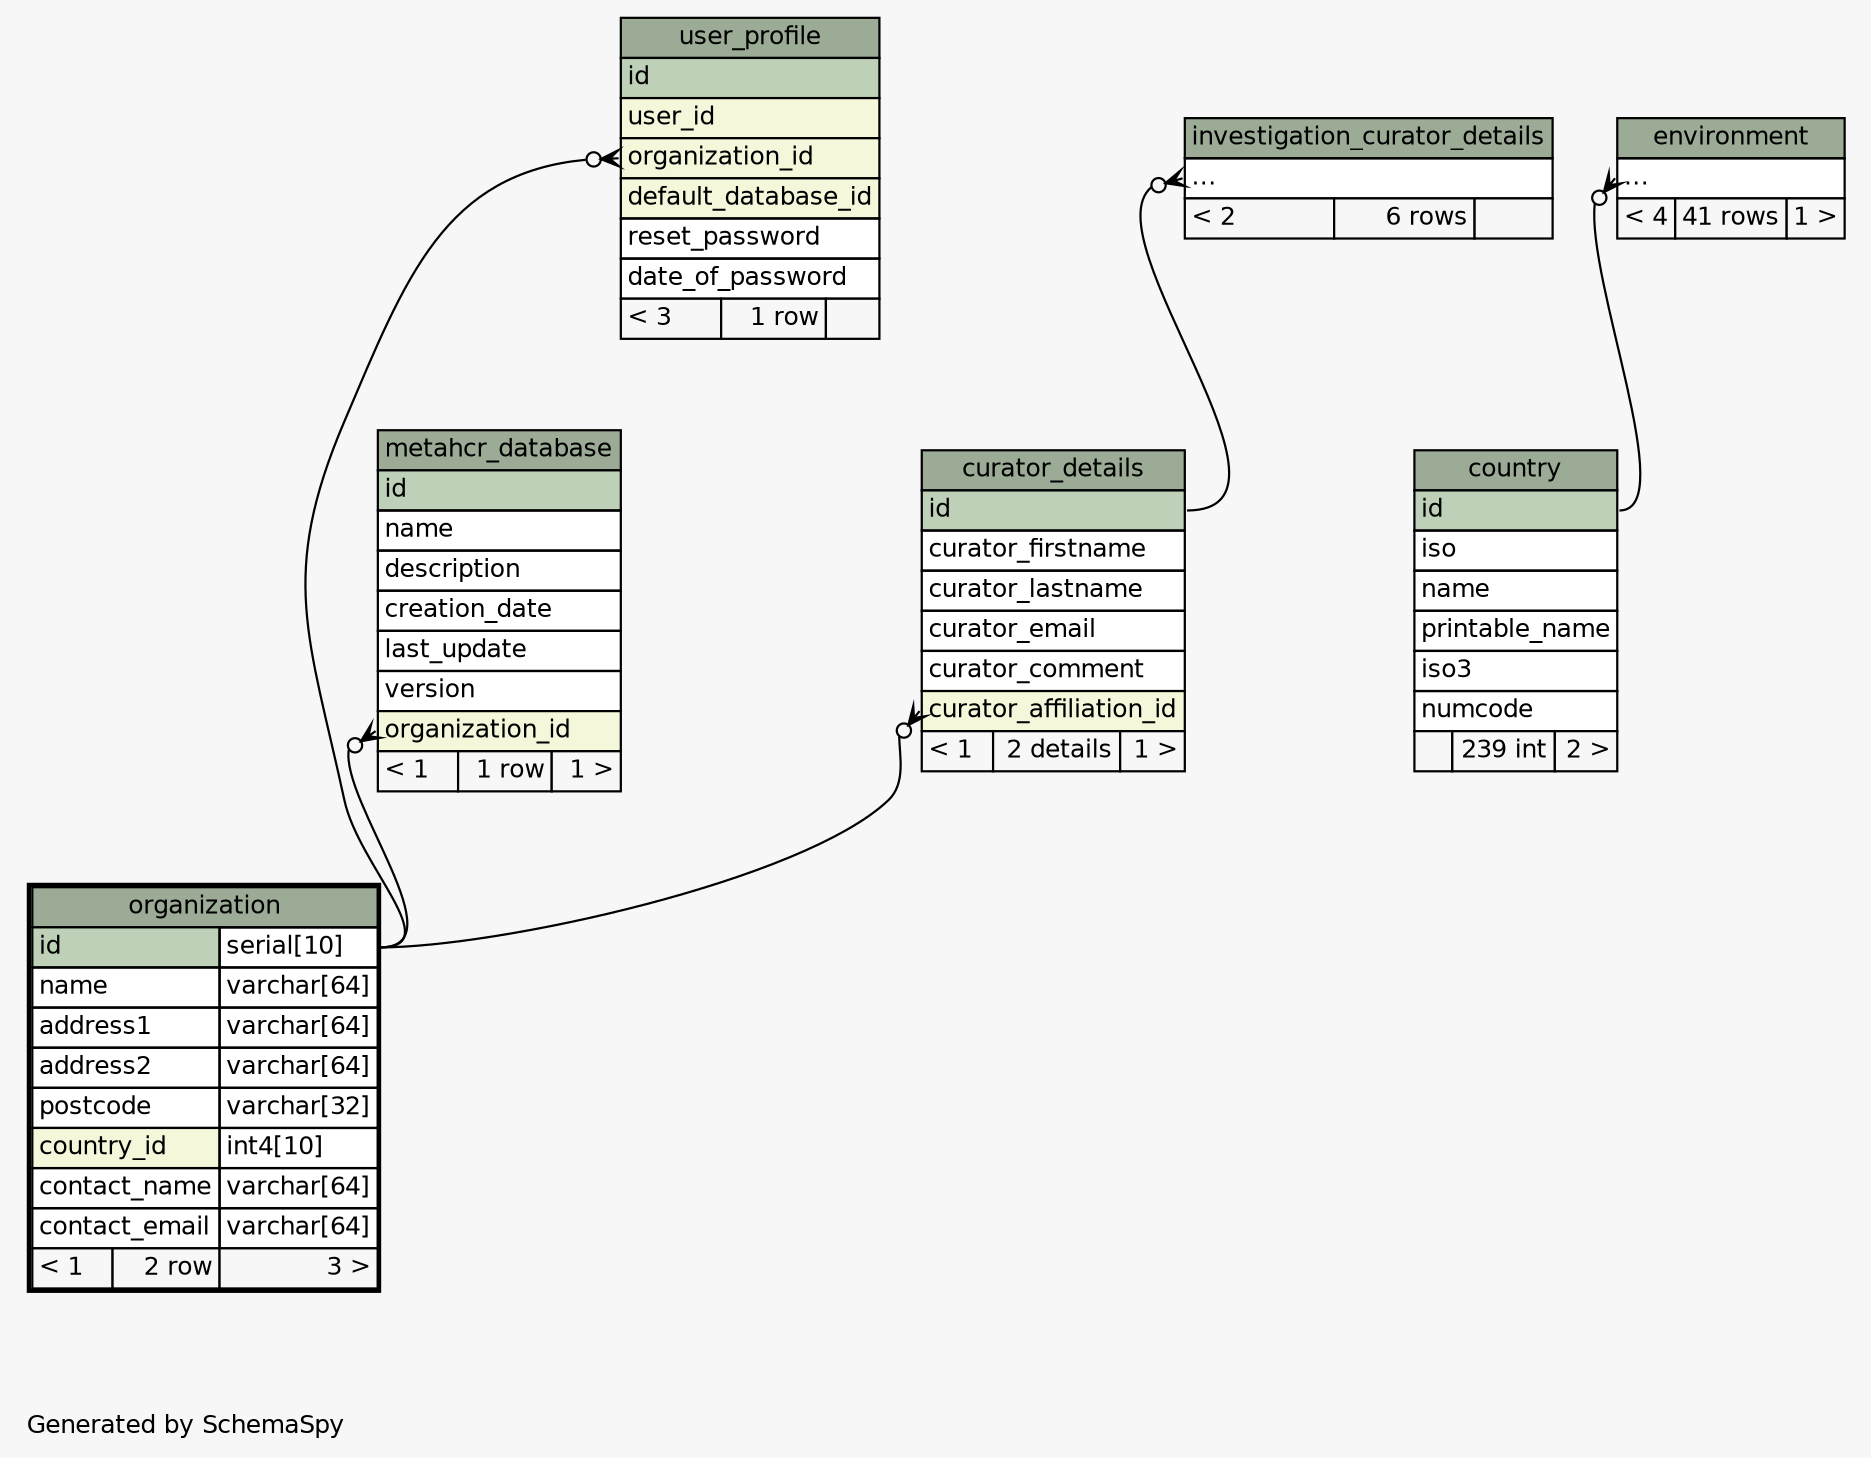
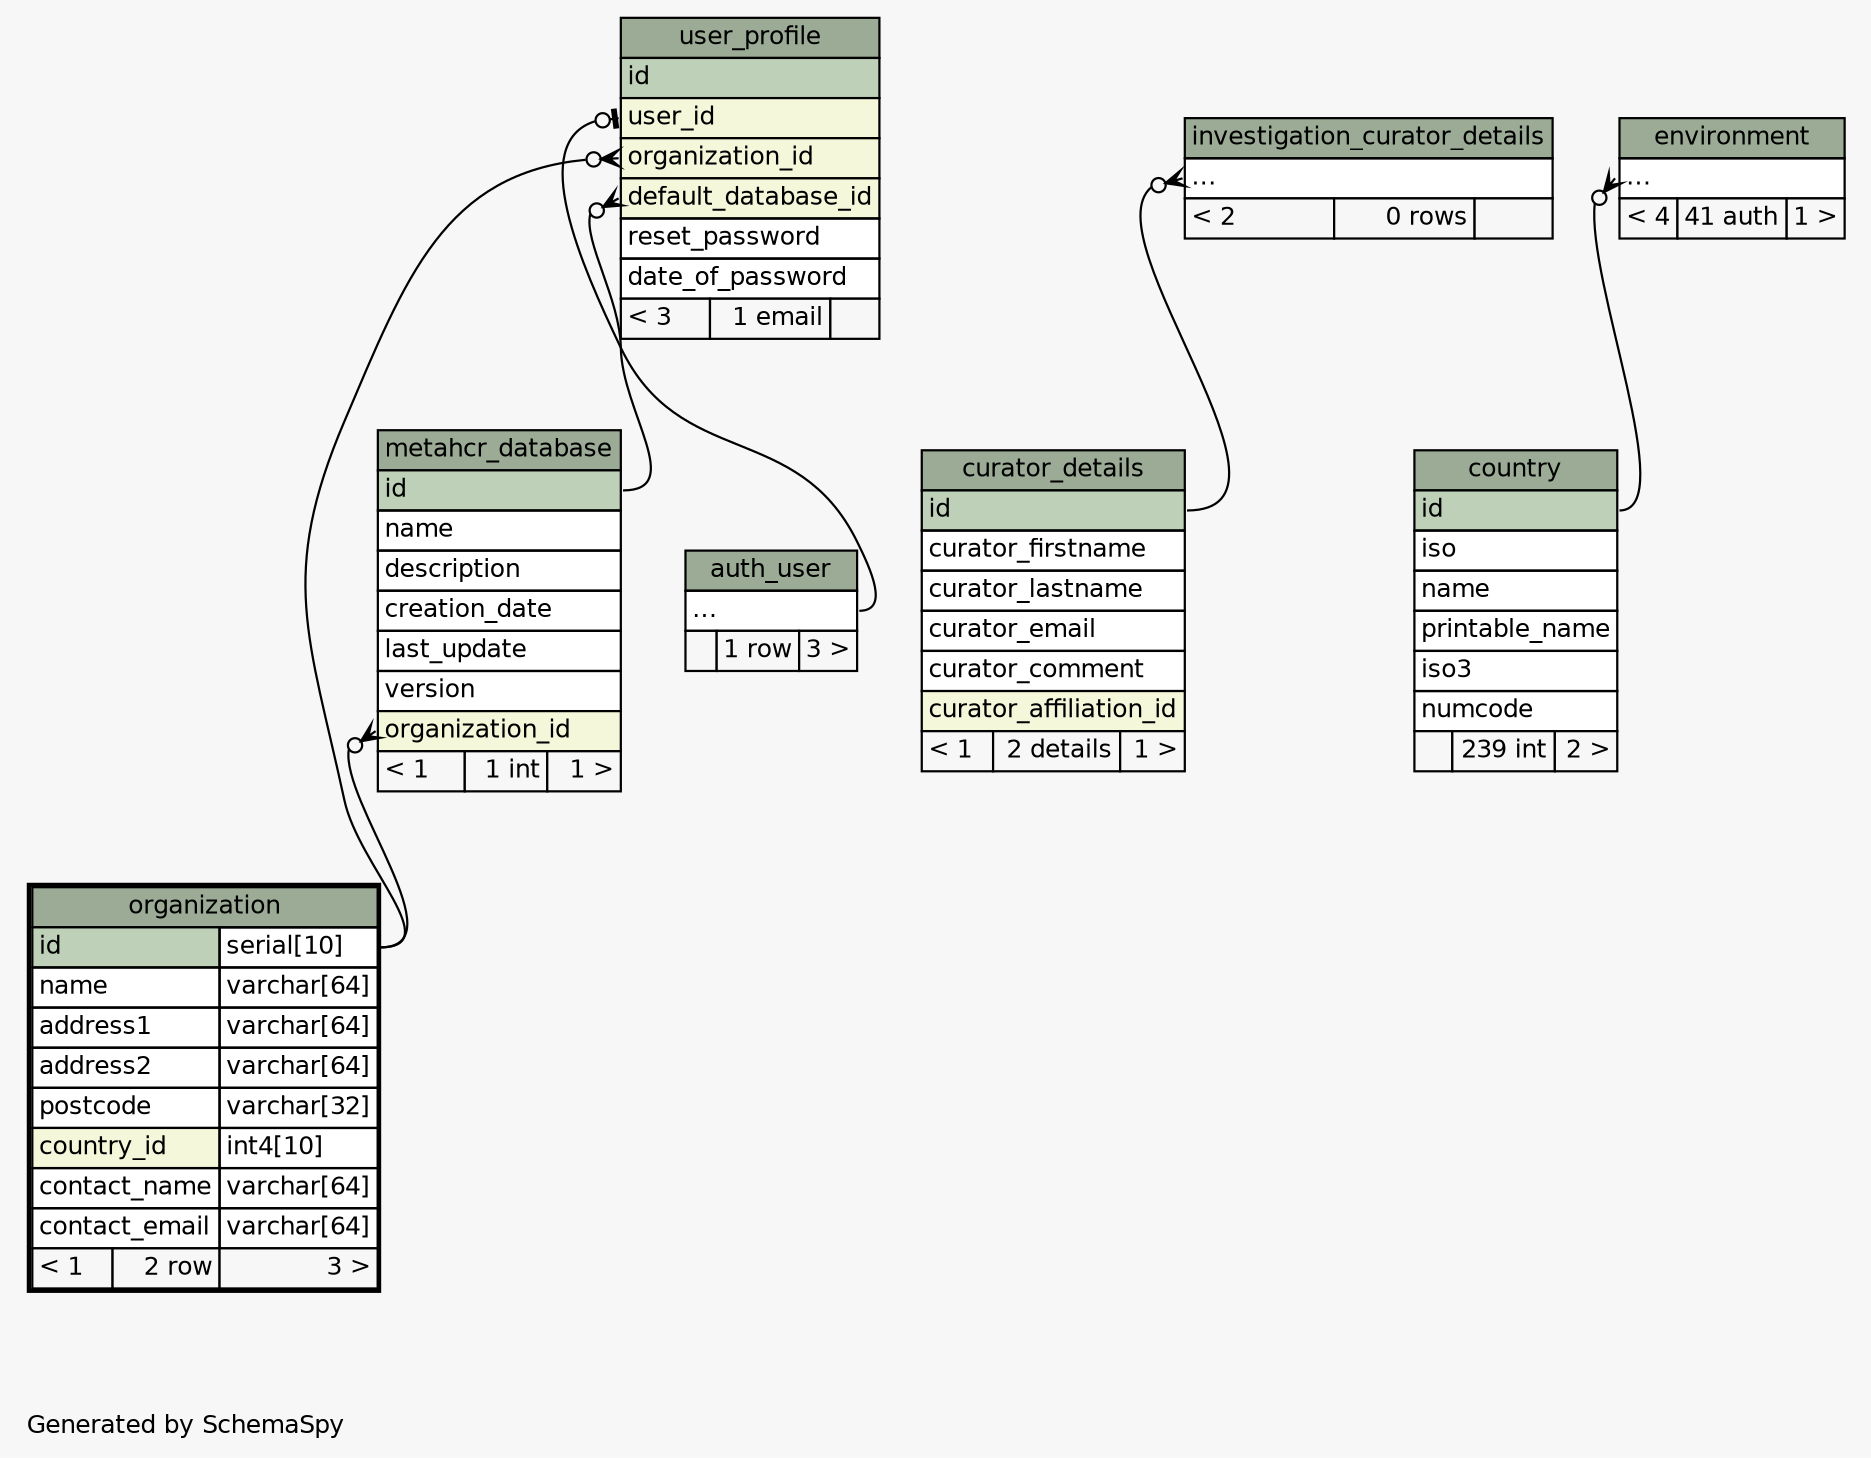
(1427, 217) -> (1427, 217)
(1731, 217) -> (1732, 217)
(785, 318) -> (778, 318)
none -> (627, 383)
none -> (770, 611)
(510, 770) -> (513, 770)
(676, 895) -> none
